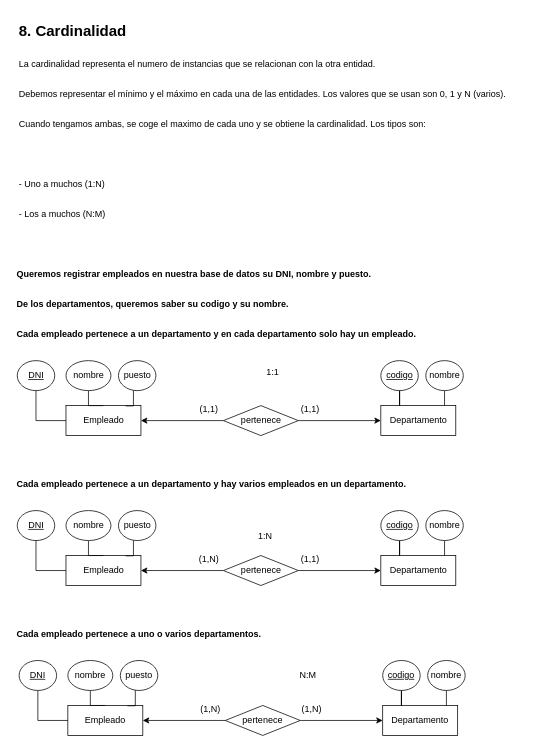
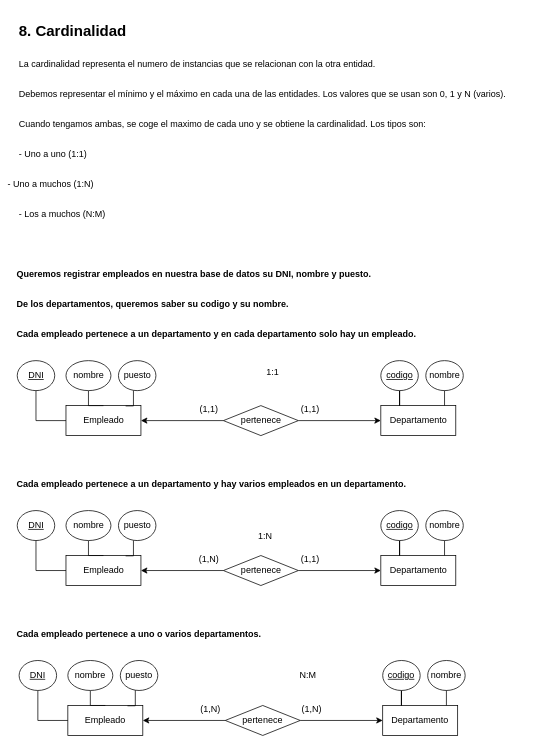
none -> (59, 154)
(70, 184) -> (59, 184)
